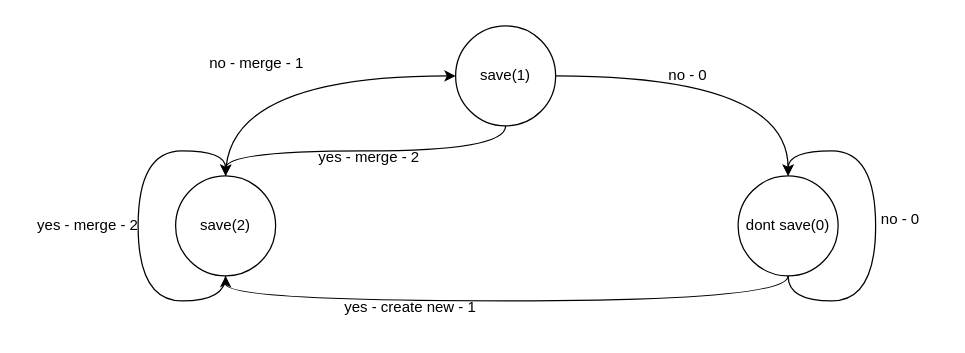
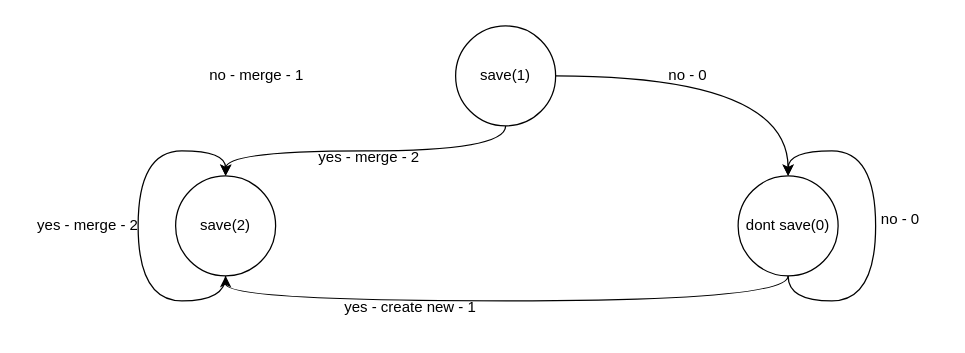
(257, 63) -> (257, 76)
(322, 88) -> none
